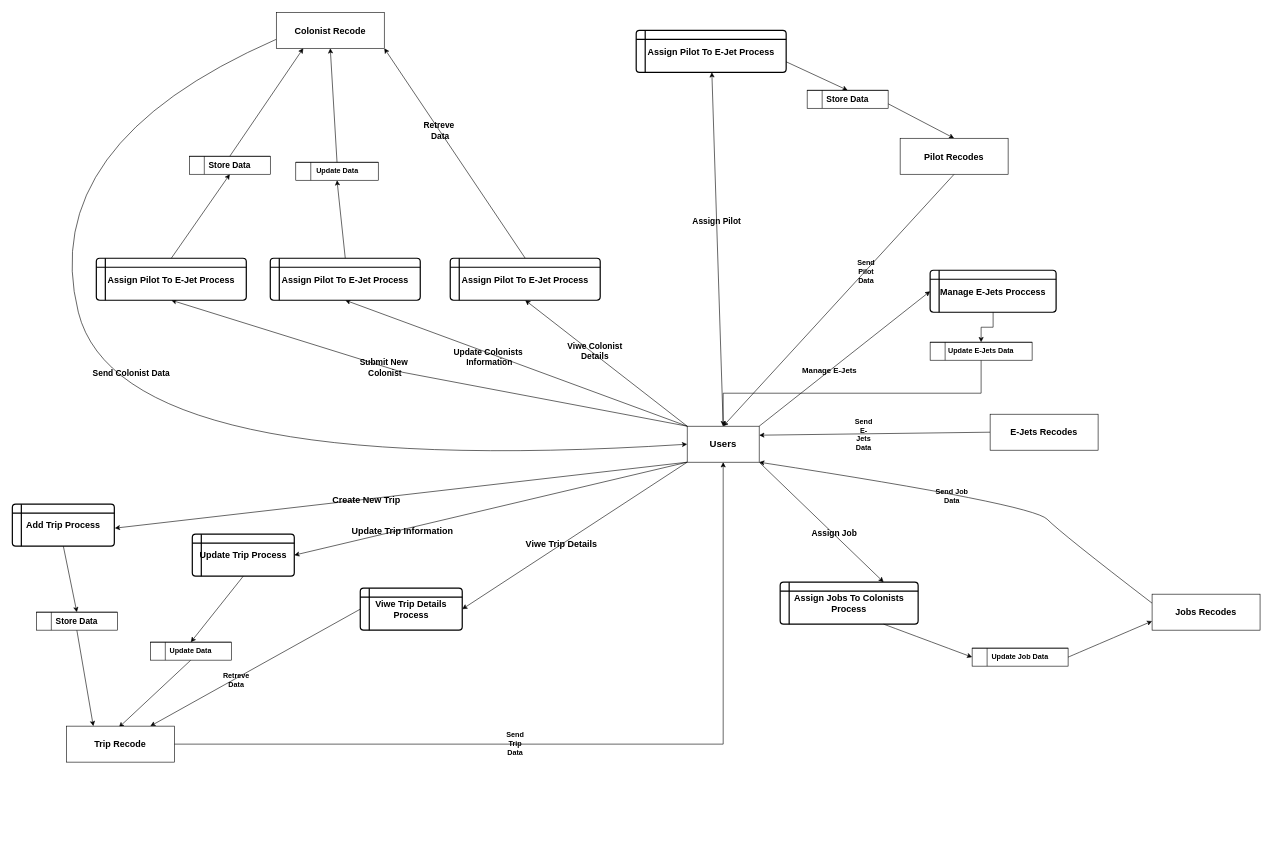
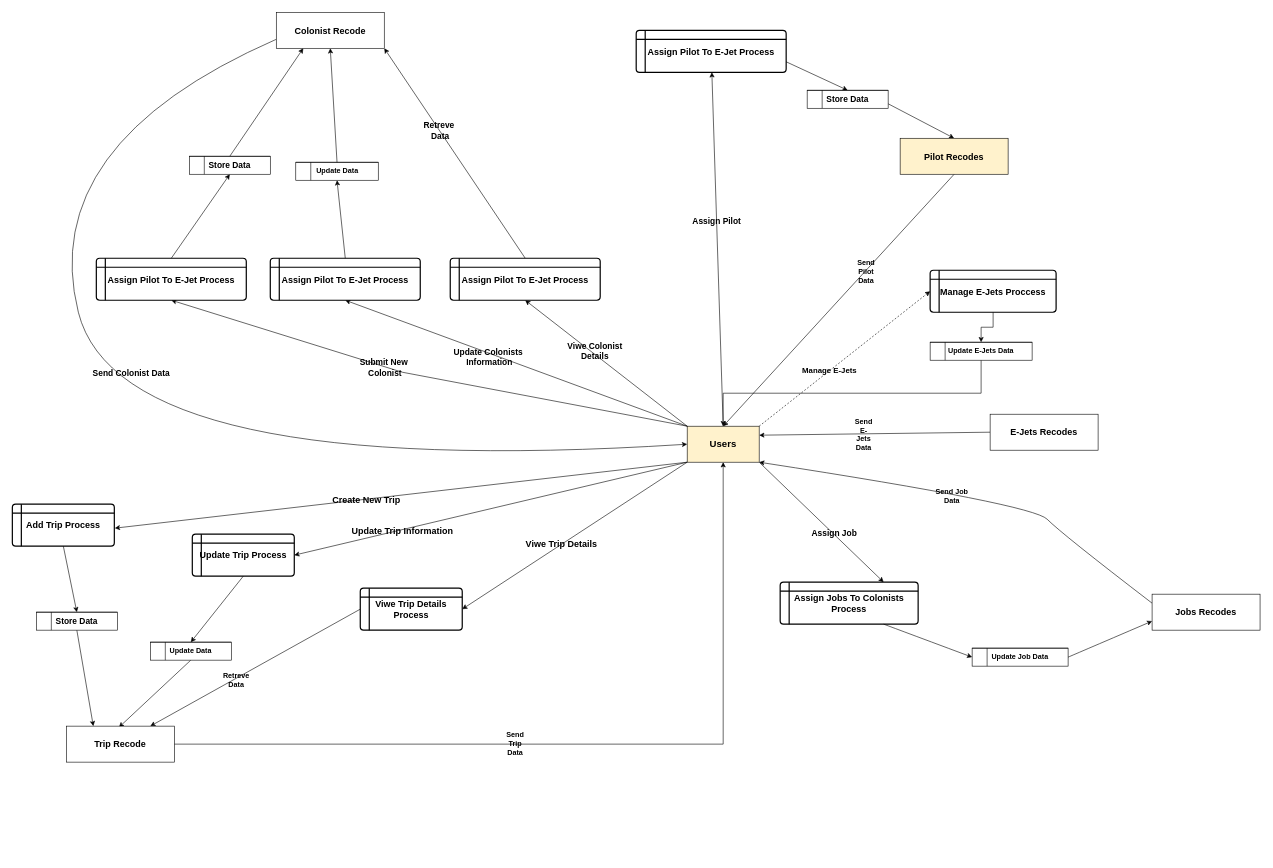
(954, 156) -> (954, 156)
(880, 331) -> (880, 331)
(723, 444) -> (723, 444)
